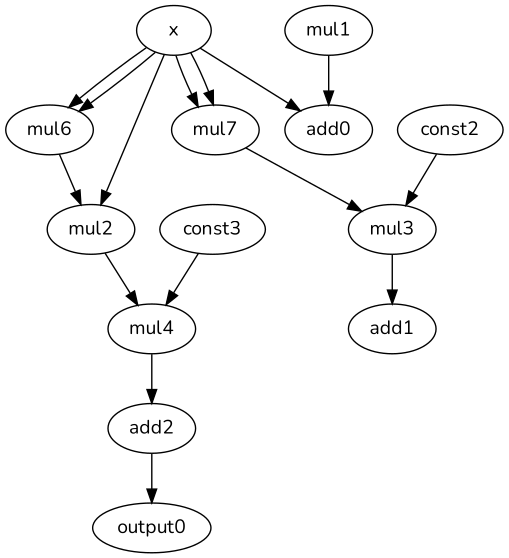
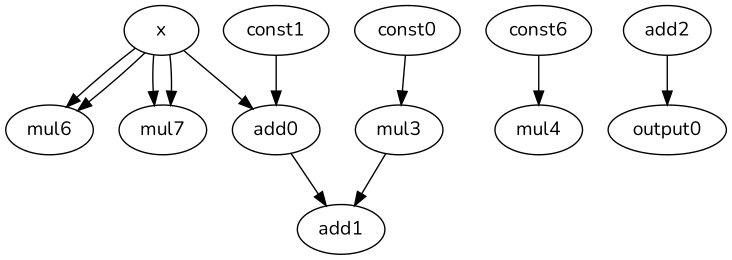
(329, 30) -> (276, 30)
(450, 130) -> (407, 30)
none -> (305, 174)
(297, 176) -> none
(91, 229) -> none
(213, 229) -> (539, 30)
(152, 372) -> none
